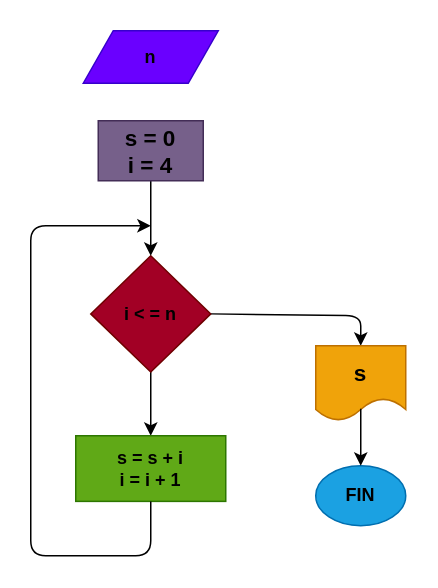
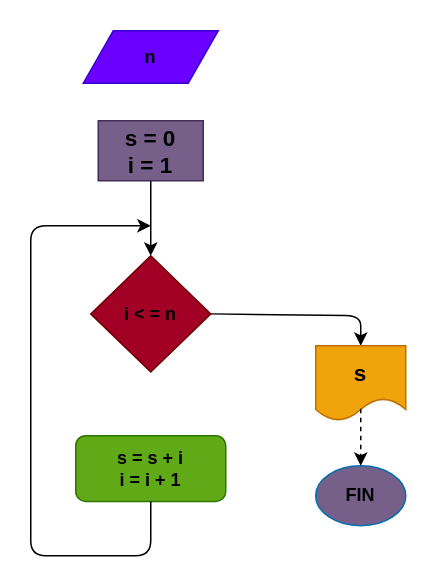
(151, 151) -> (151, 151)
(151, 399) -> none
(361, 433) -> (361, 433)
(151, 469) -> (151, 469)
(361, 496) -> (361, 496)
